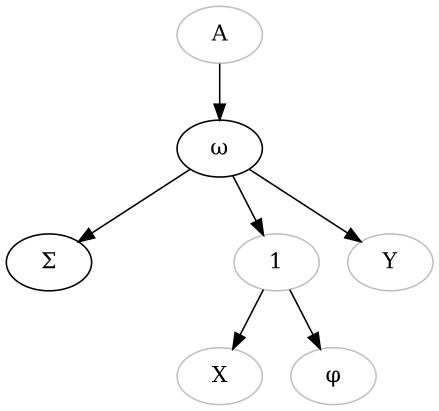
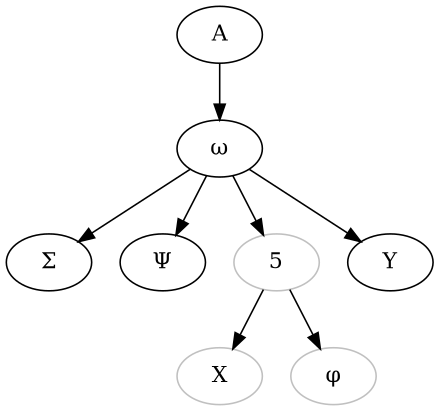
(220, 35) -> (220, 35)
none -> (163, 262)
(277, 262) -> (277, 262)
(390, 262) -> (390, 262)
